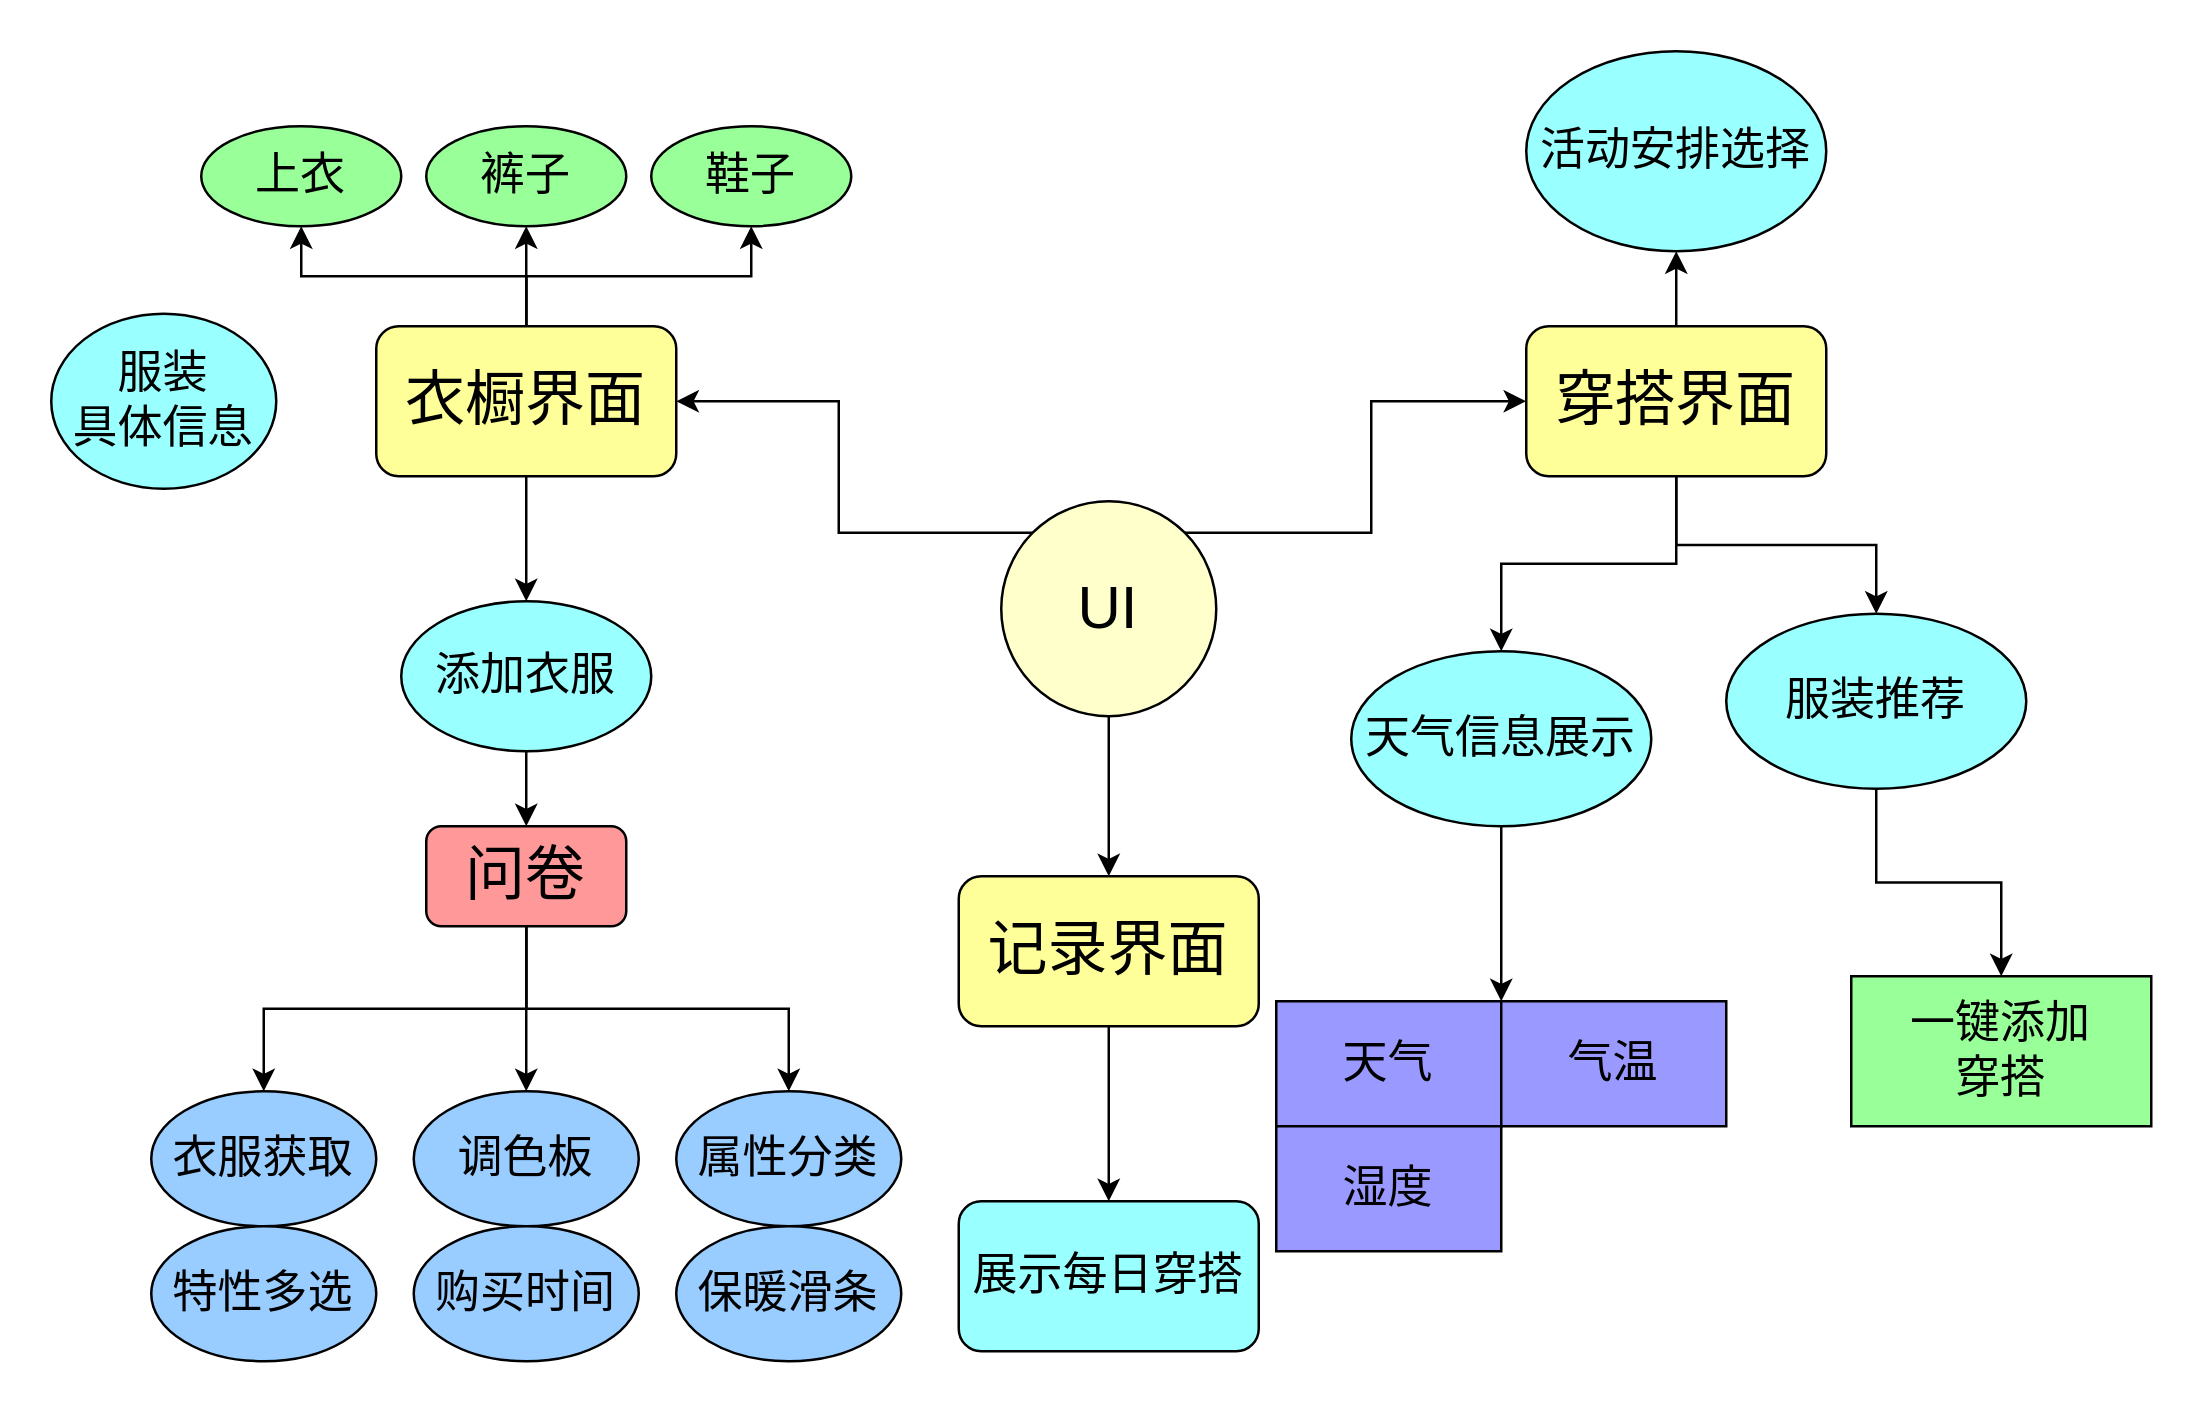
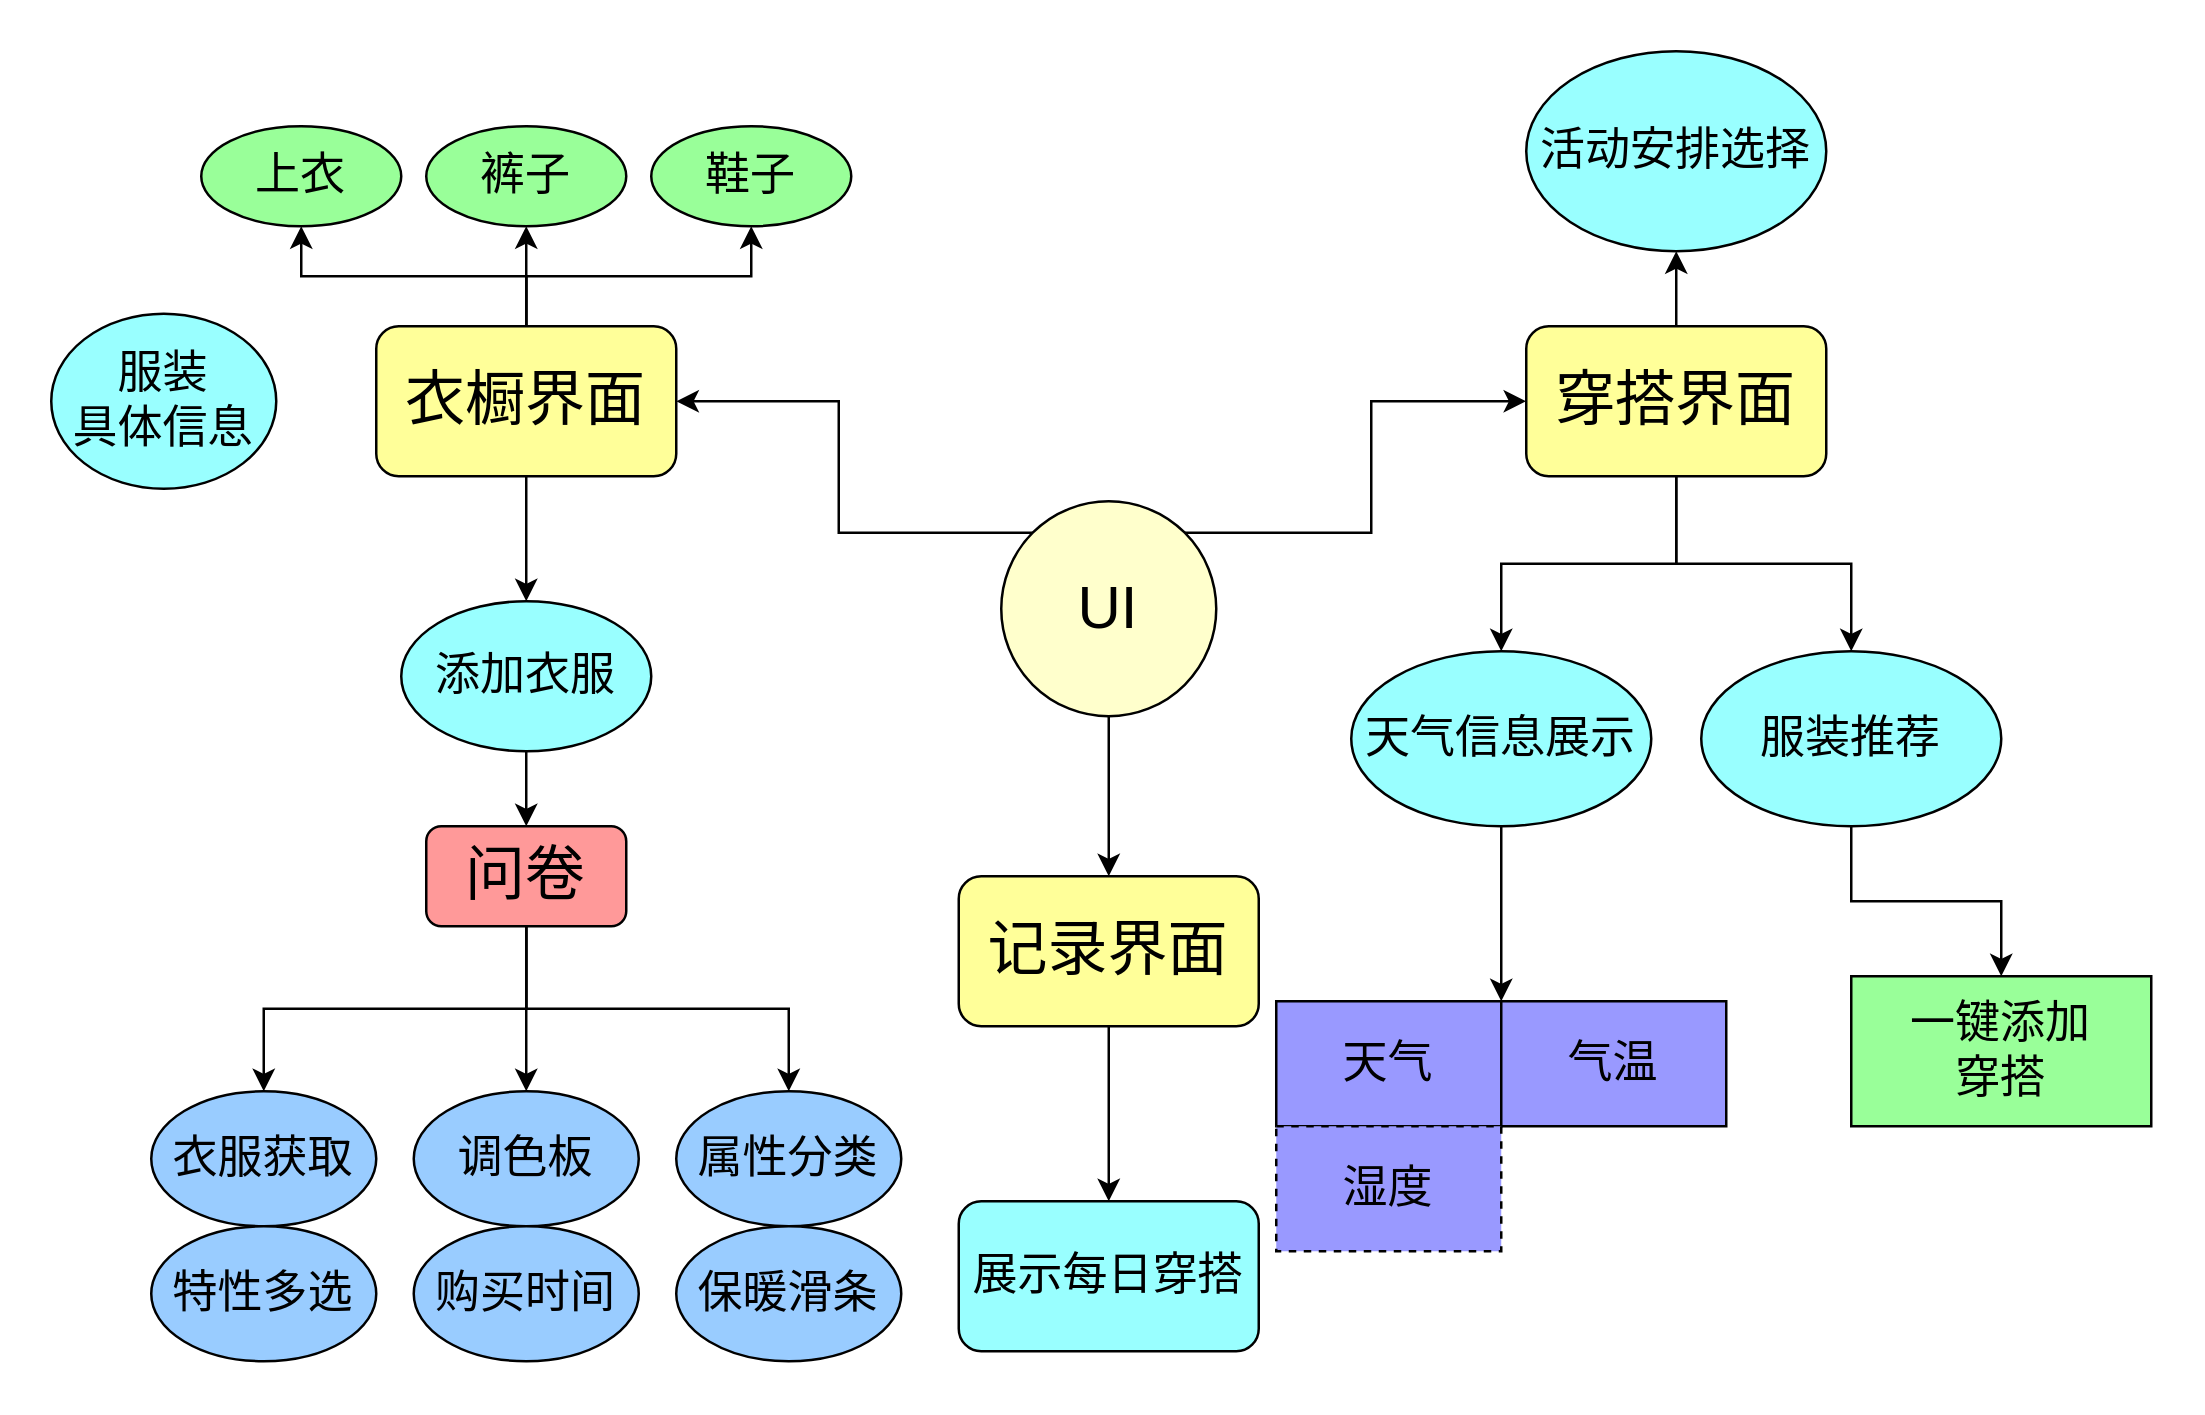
(1876, 701) -> (1851, 739)
(1389, 1189) -> (1389, 1189)
